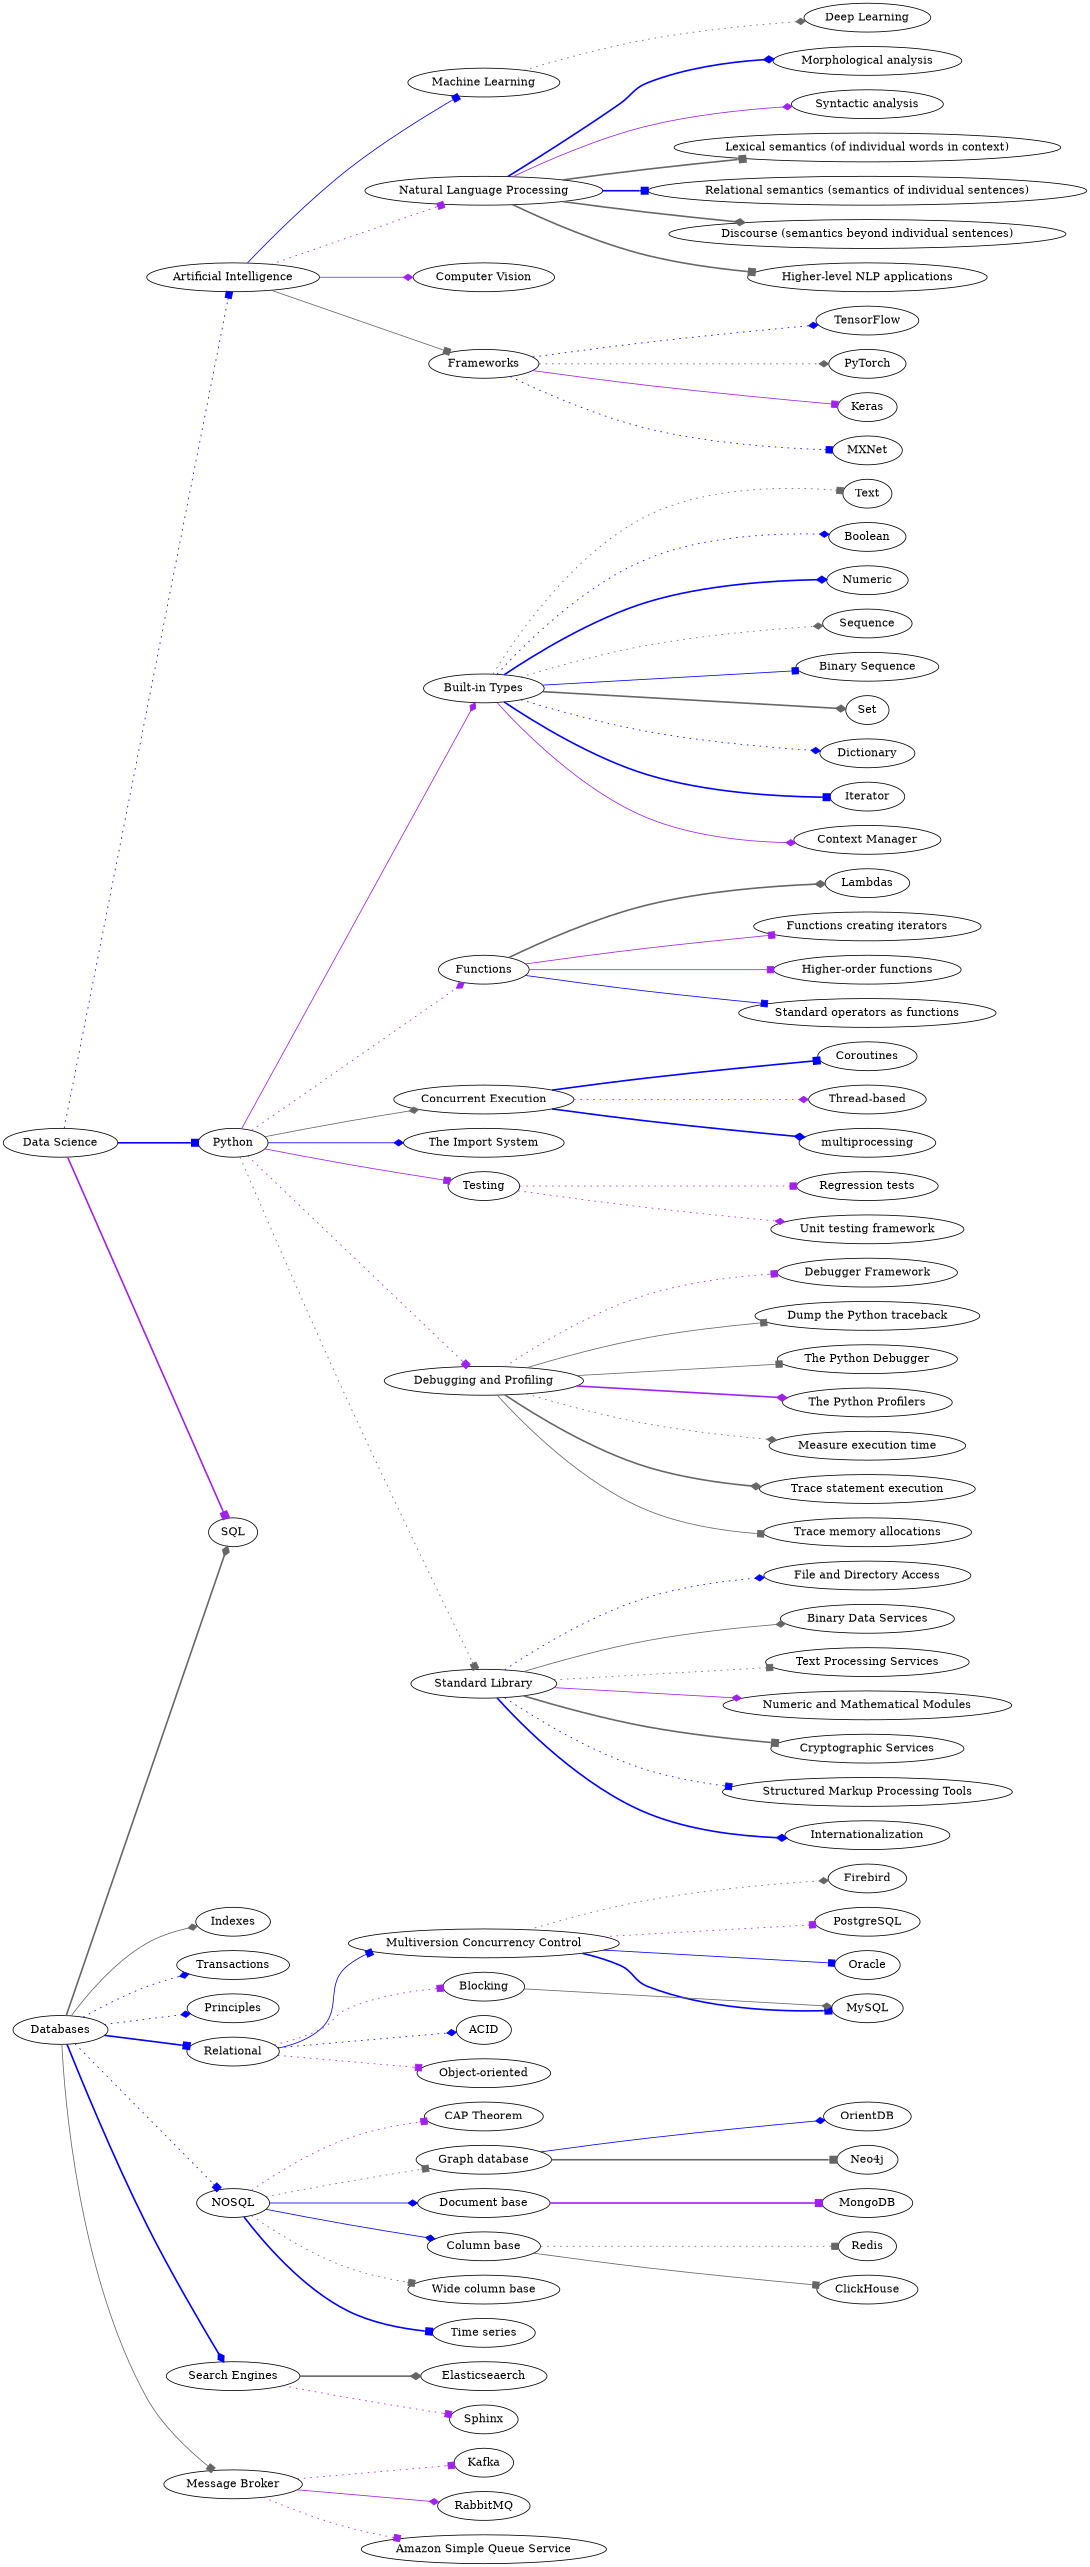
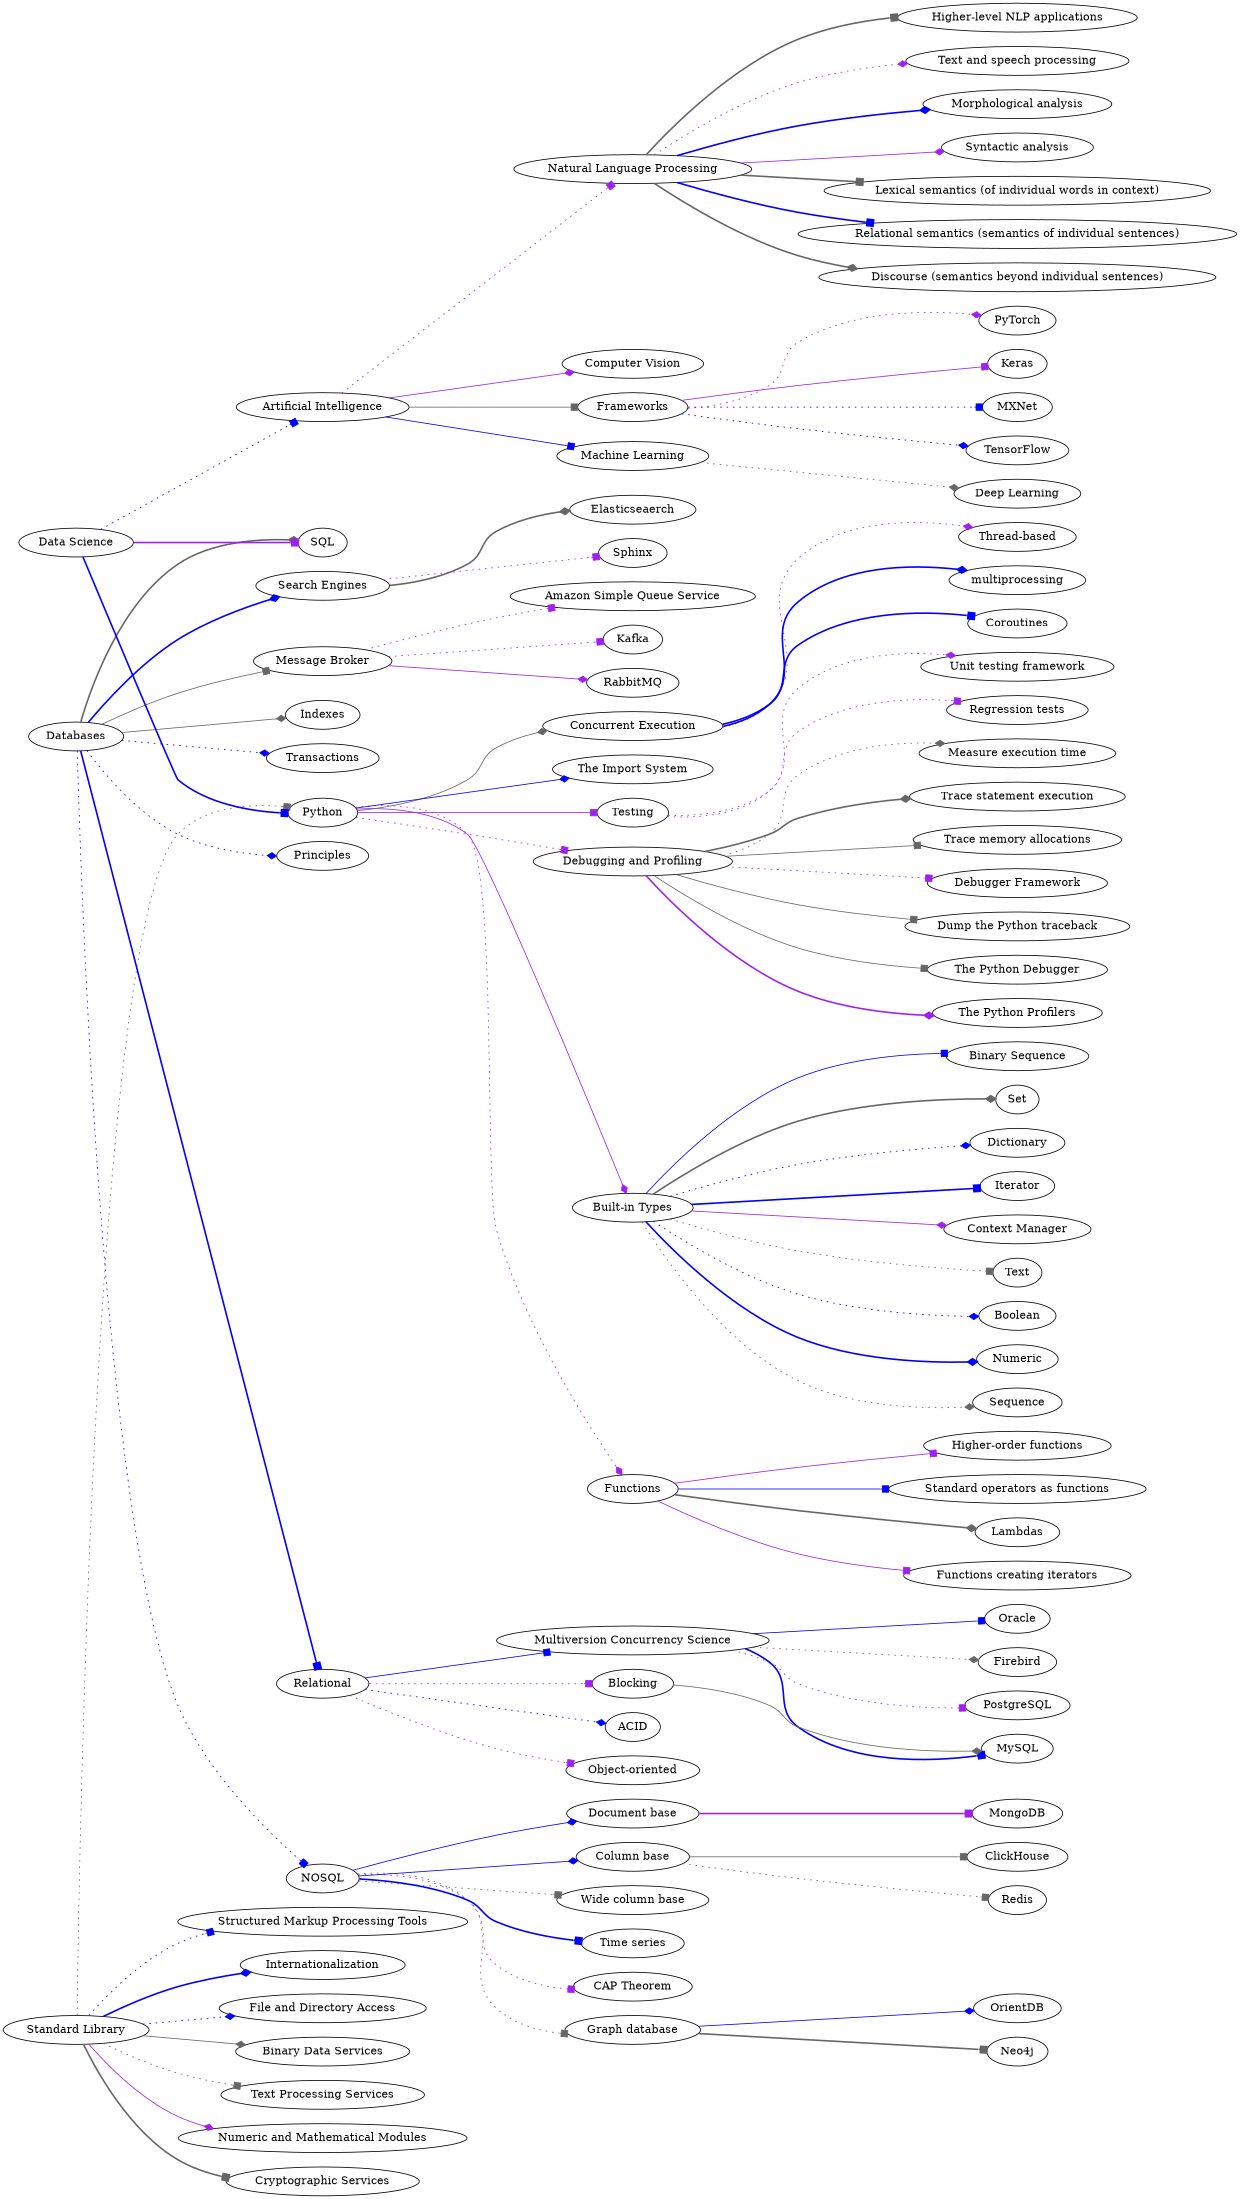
none -> (1017, 61)
(679, 364) -> (816, 333)
(353, 1411) -> (99, 1365)
(484, 1943) -> (633, 1640)
